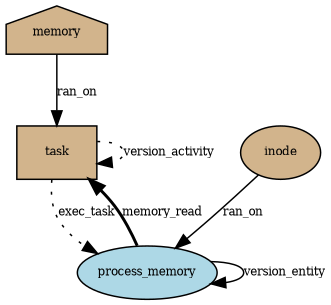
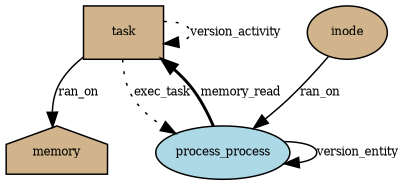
(57, 83) -> (61, 81)
(147, 273) -> (223, 153)
